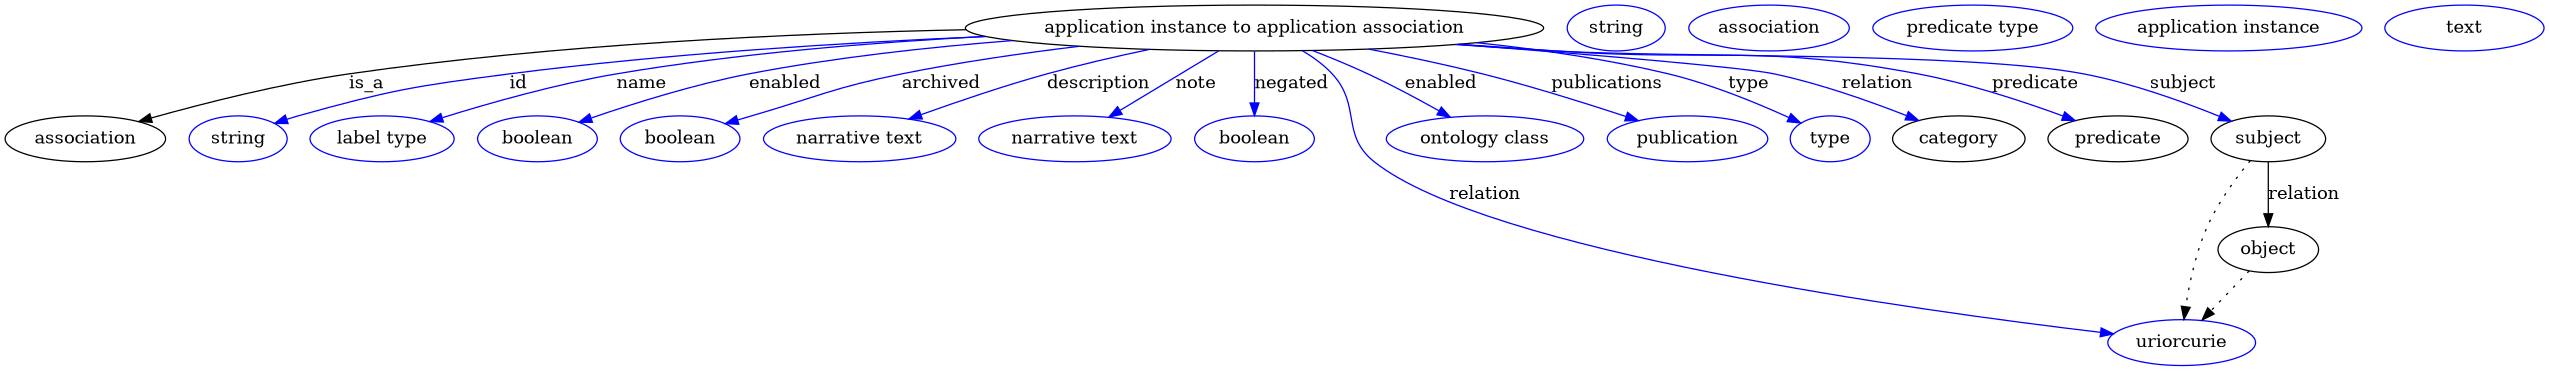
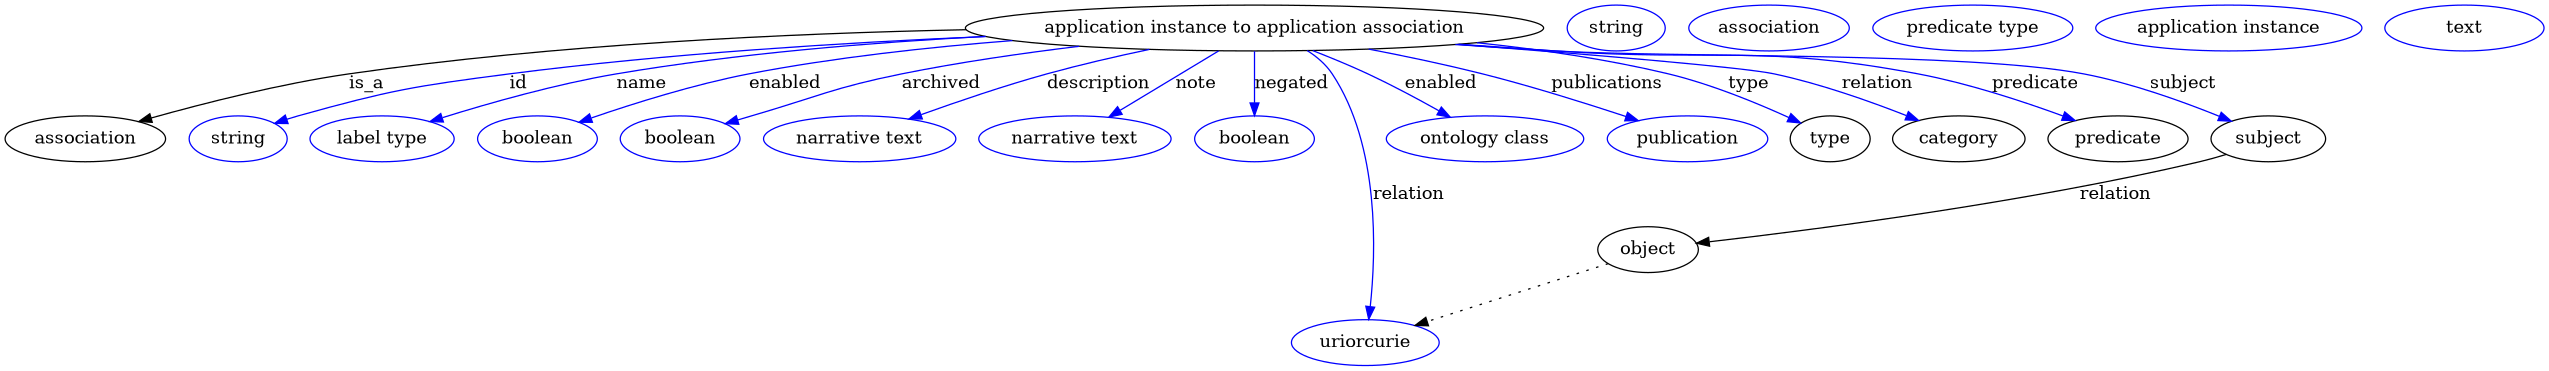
(1830, 139) -> (1830, 139)
(2206, 229) -> none
